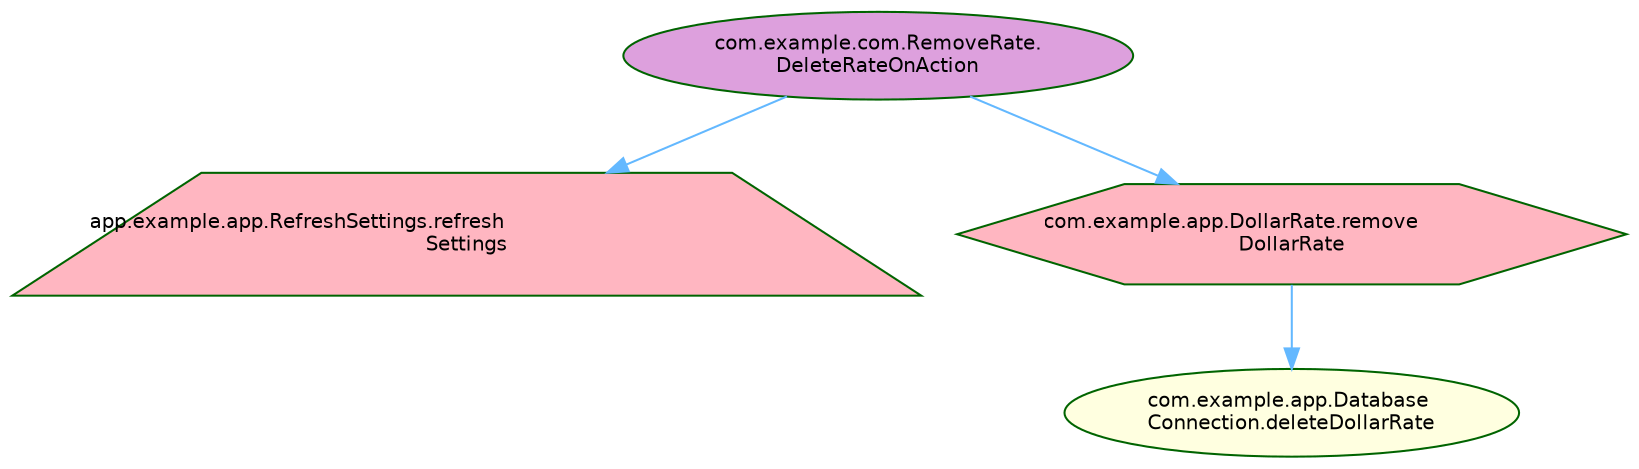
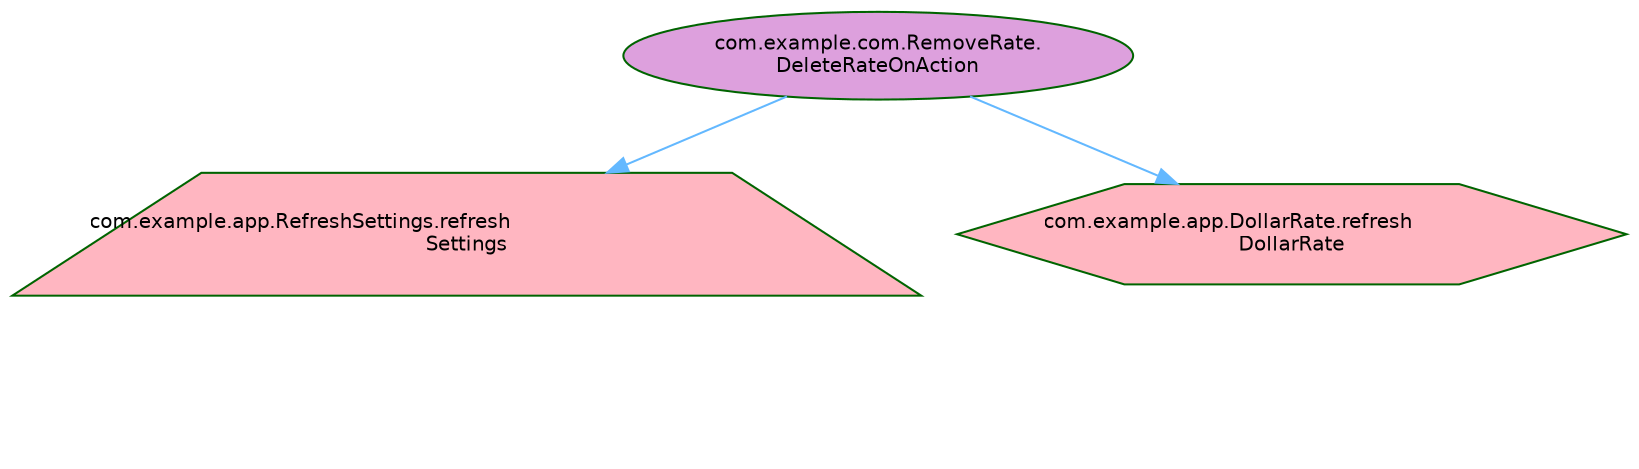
(467, 234) -> (467, 234)
(1292, 234) -> (1292, 234)
(1292, 413) -> none
